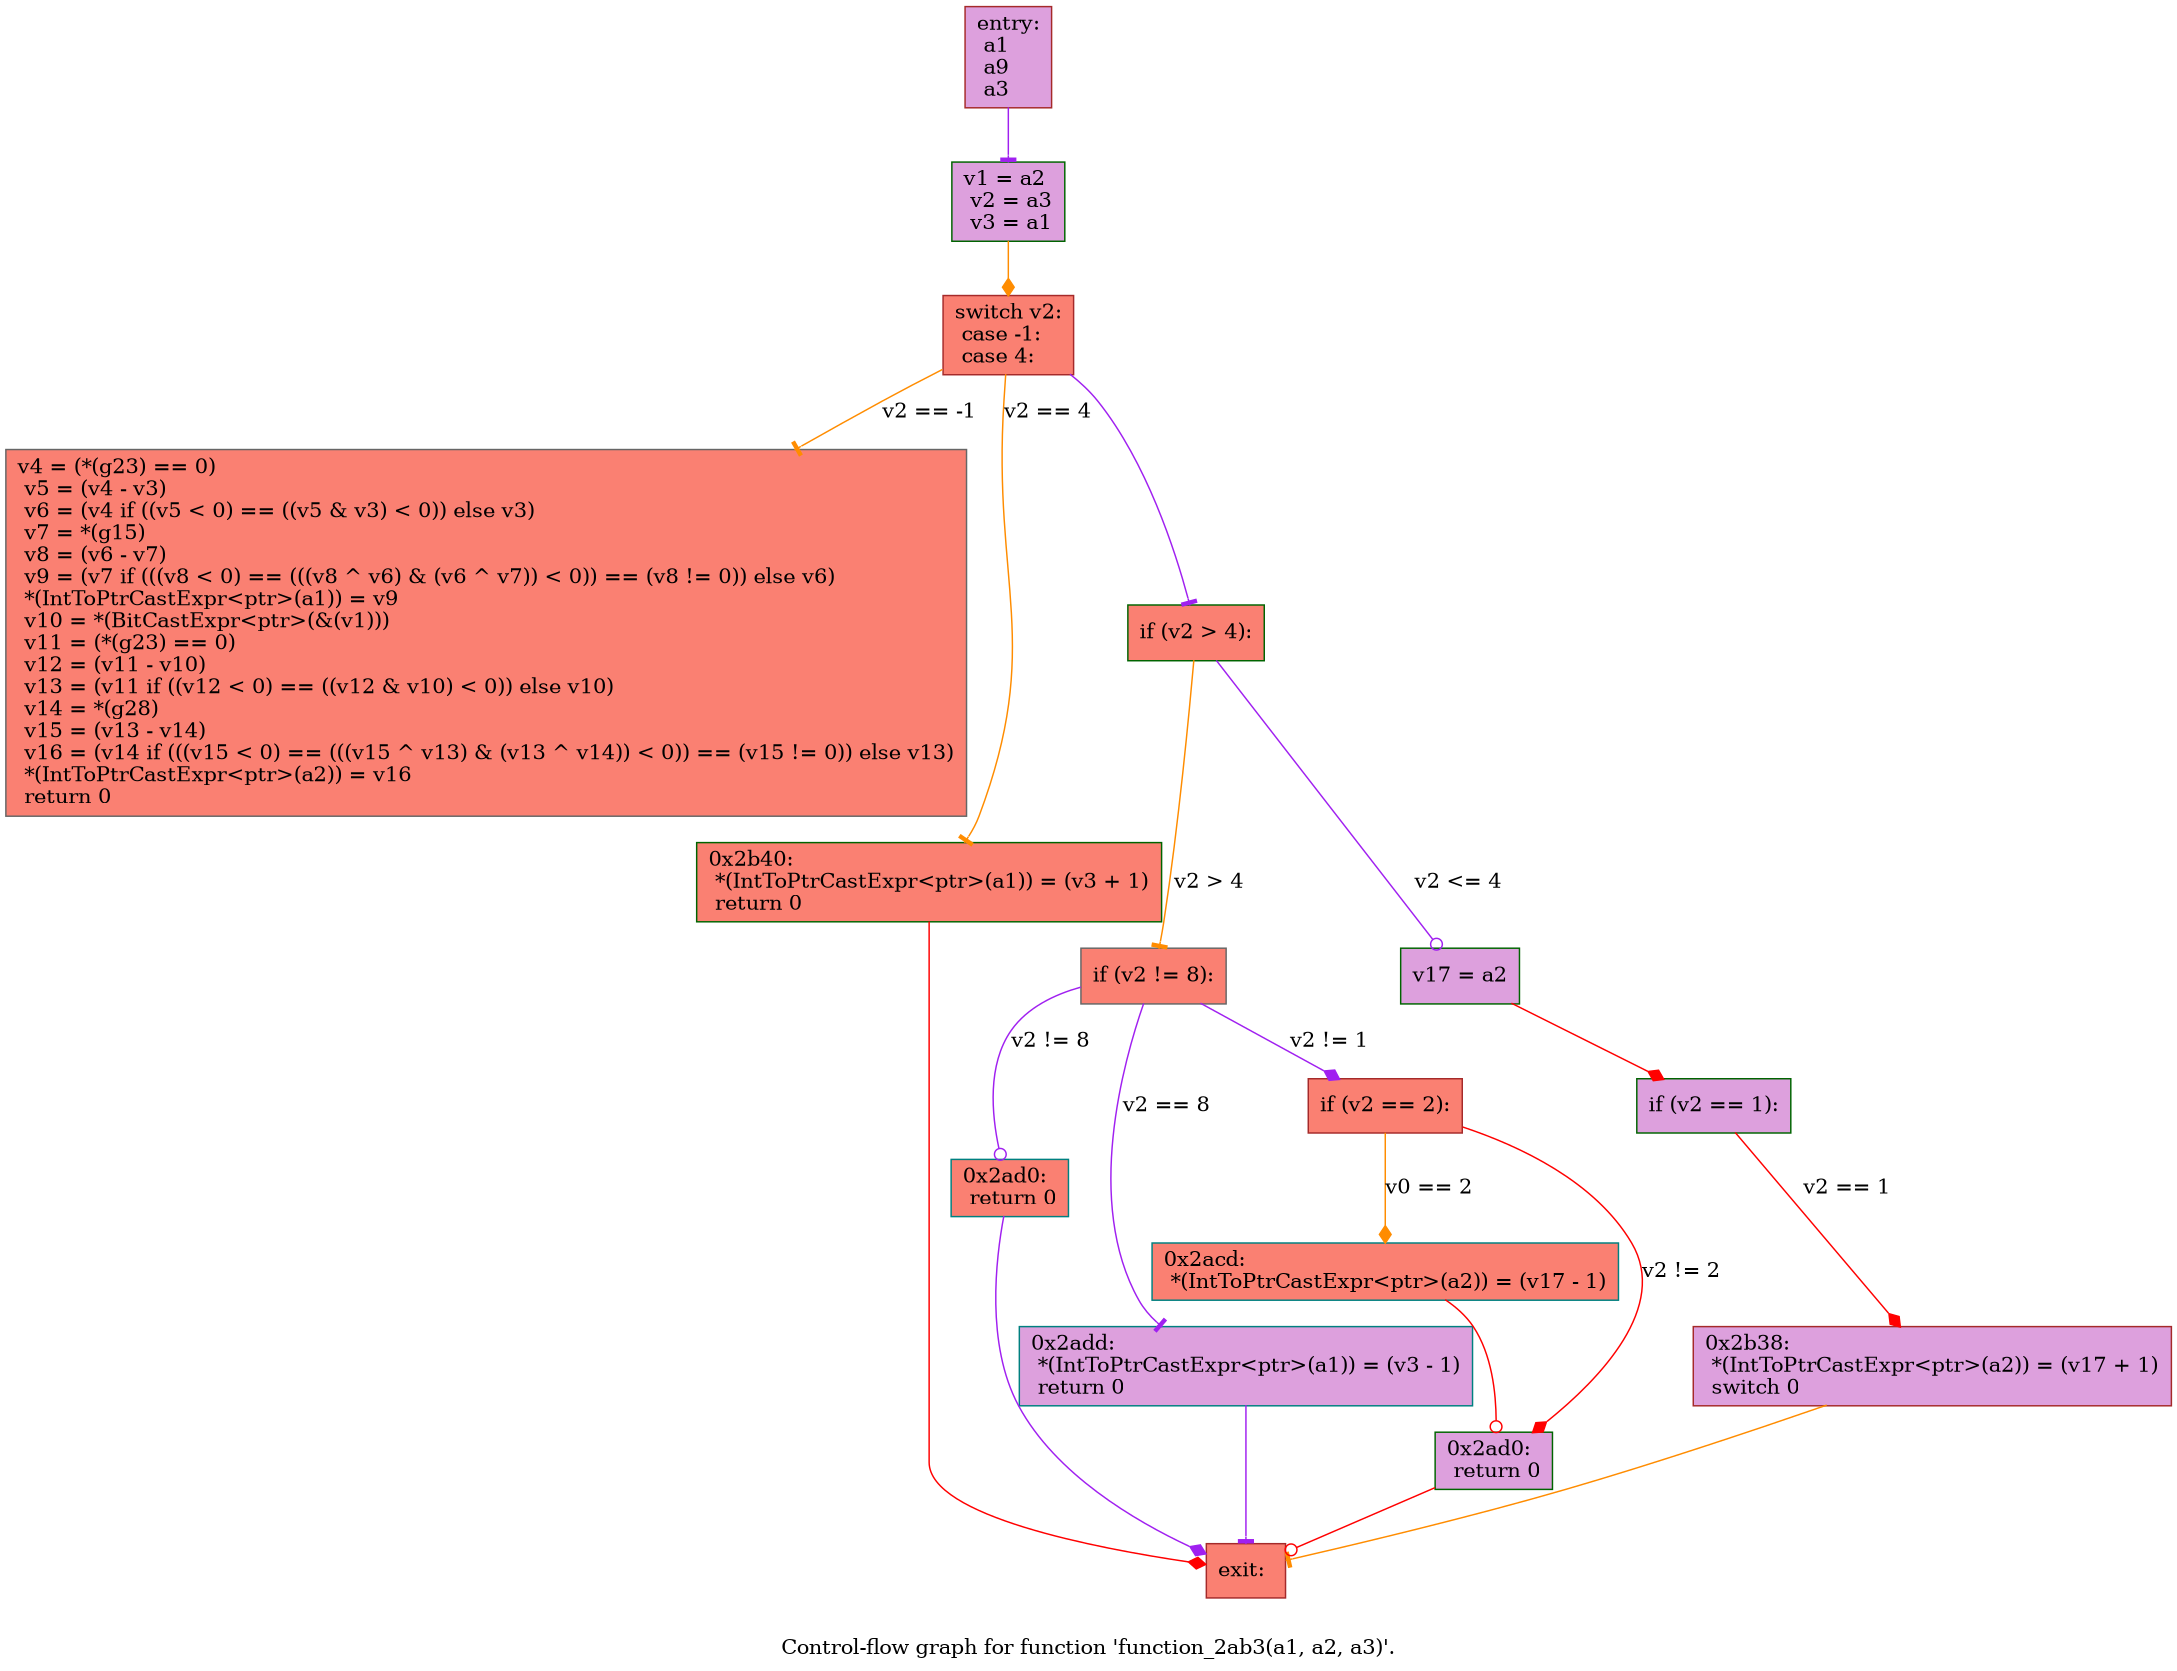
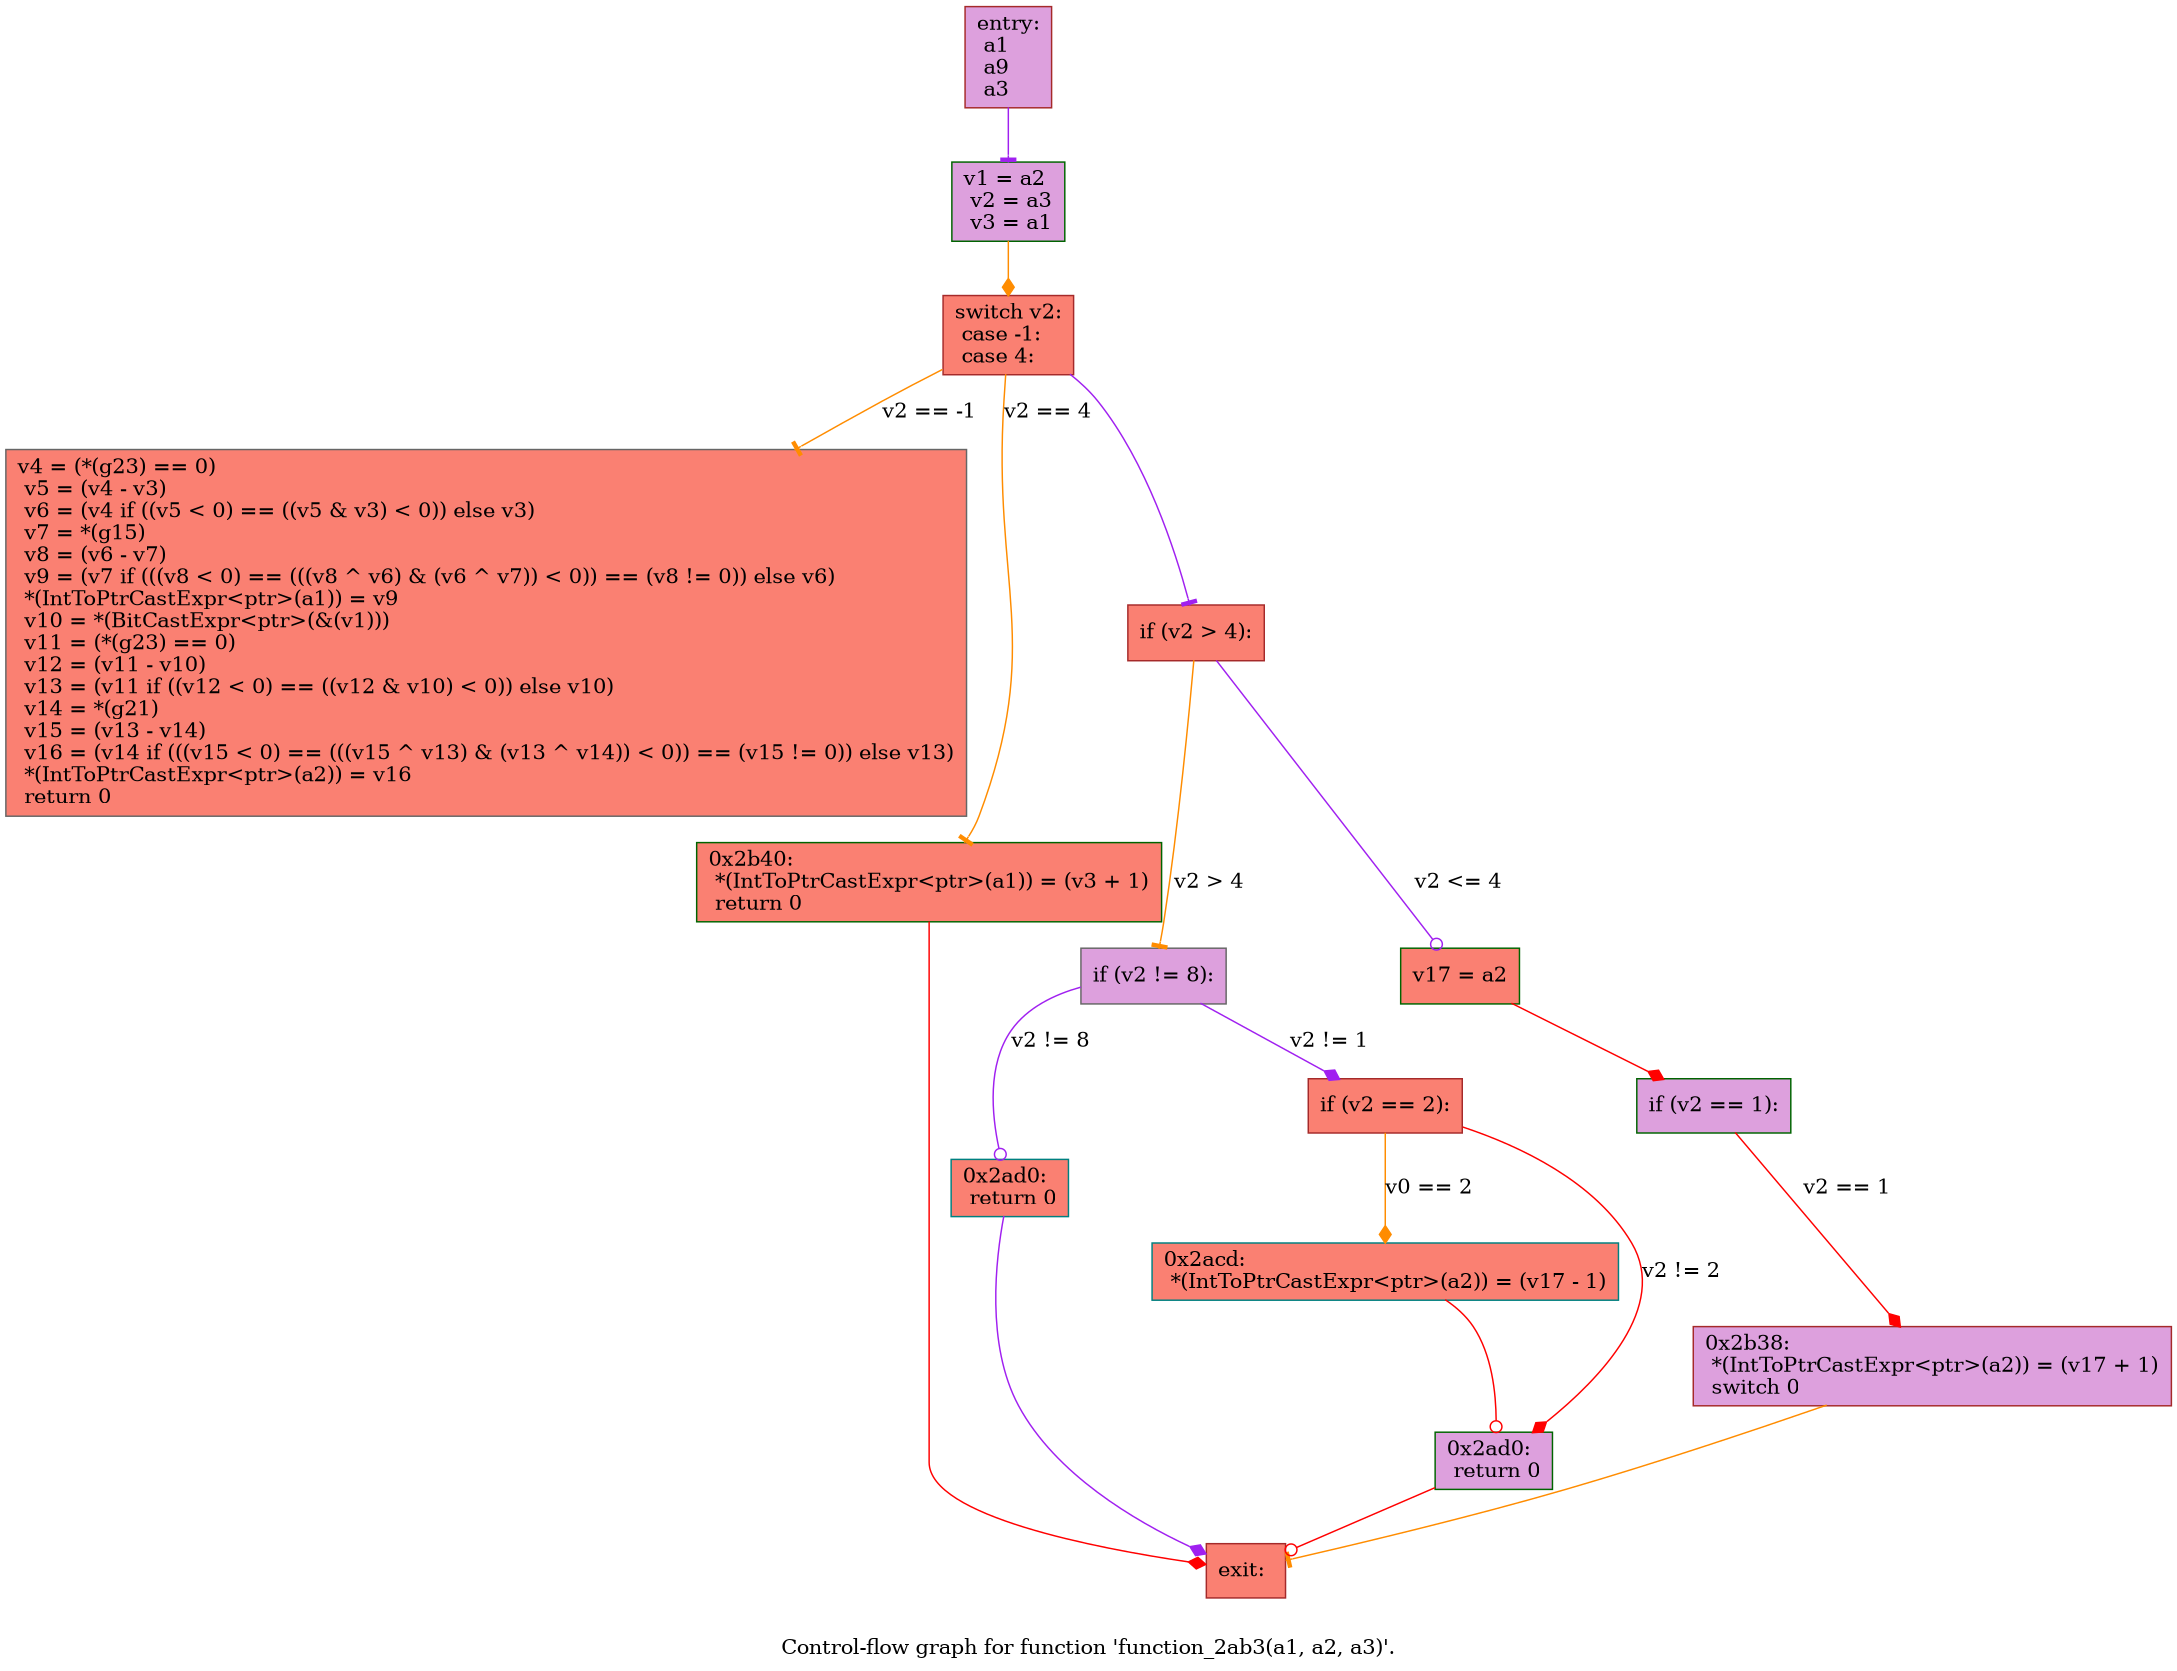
(1196, 633) -> (1196, 633)
(89, 709) -> (89, 709)
(1154, 976) -> (1154, 976)
(1460, 976) -> (1460, 976)
(1246, 1366) -> none
